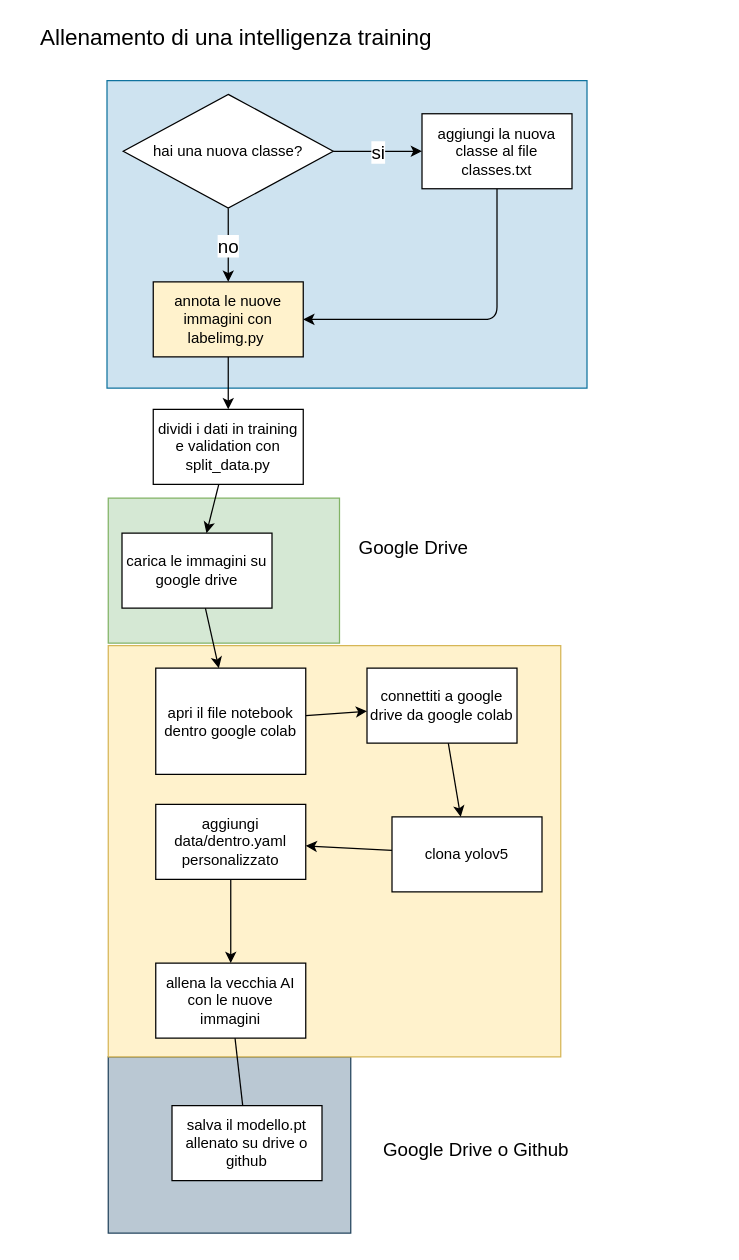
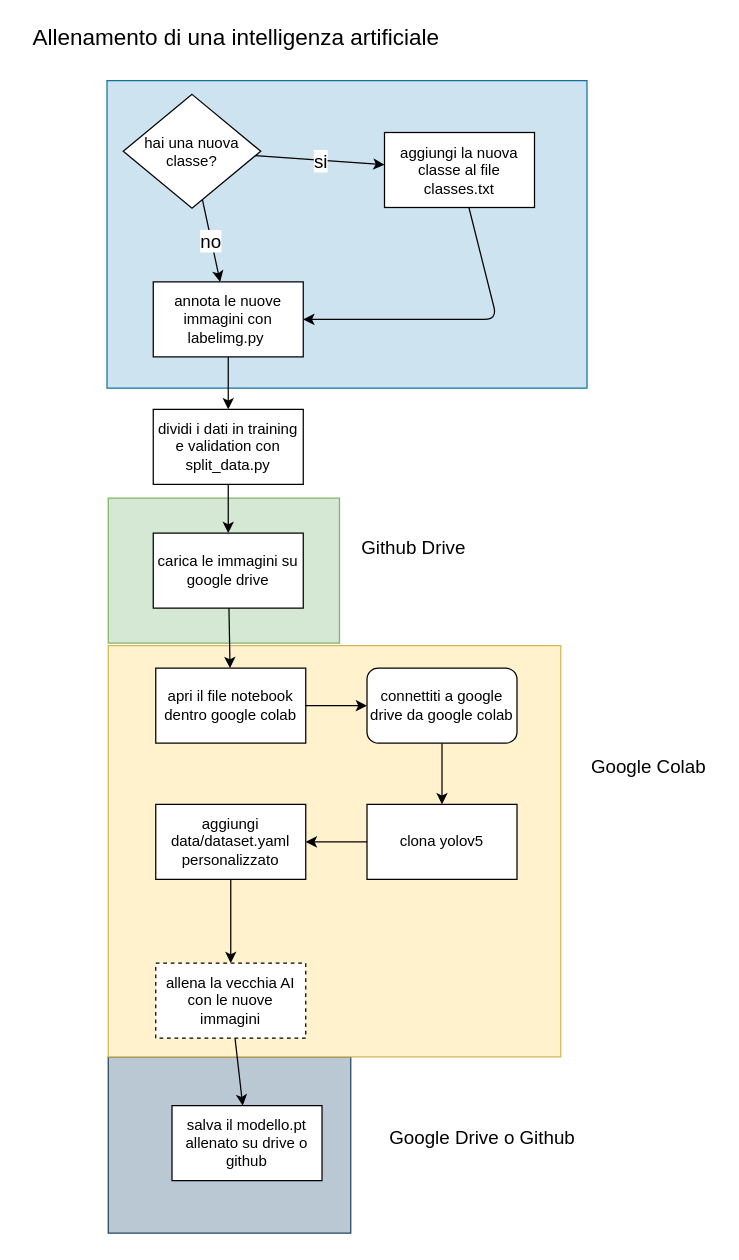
(236, 38) -> (236, 38)
(228, 151) -> (192, 151)
(497, 151) -> (459, 170)
(228, 319) -> (228, 319)
(414, 547) -> (414, 547)
(197, 571) -> (228, 571)
(442, 706) -> (442, 706)
(231, 721) -> (231, 706)
none -> (648, 766)
(231, 842) -> (231, 842)
(467, 854) -> (442, 842)
(231, 1001) -> (231, 1001)
(242, 1099) -> (241, 1096)
(476, 1149) -> (482, 1137)
